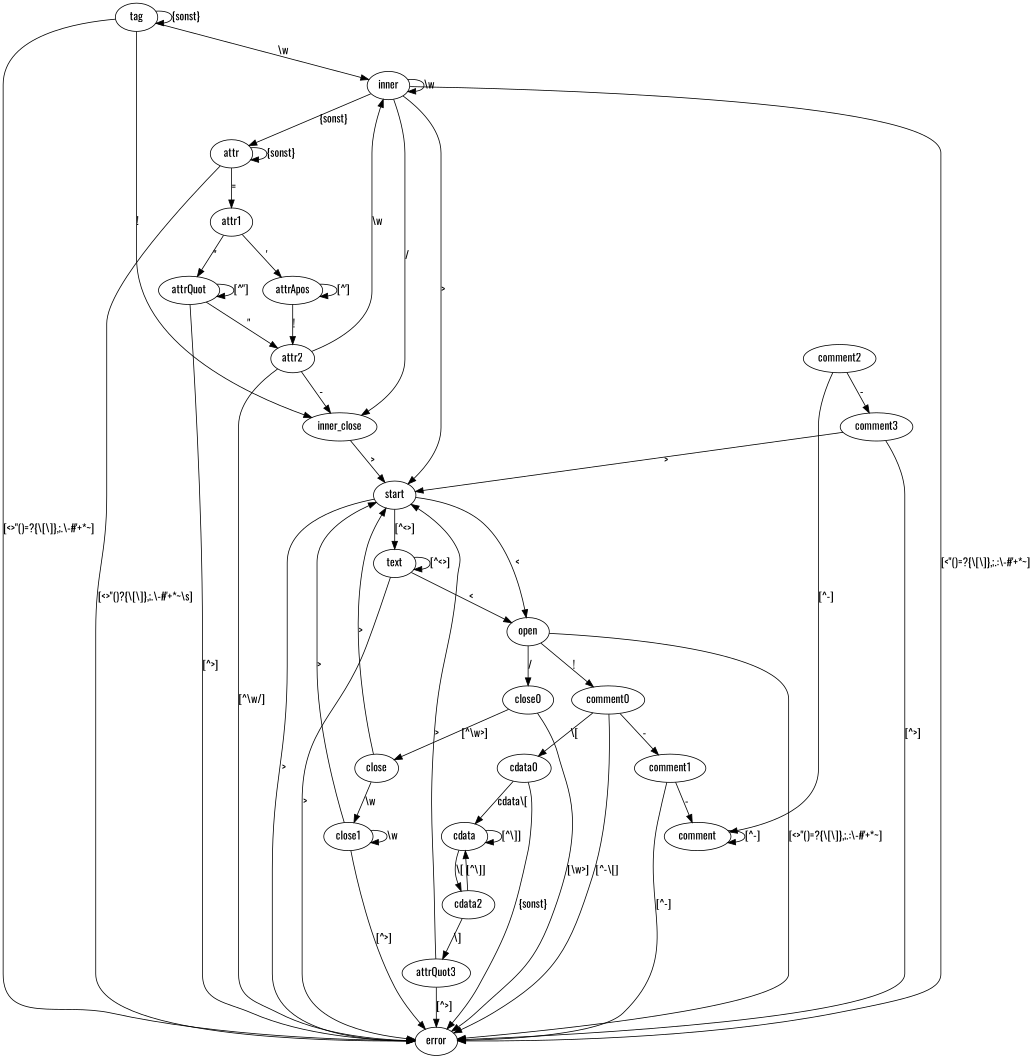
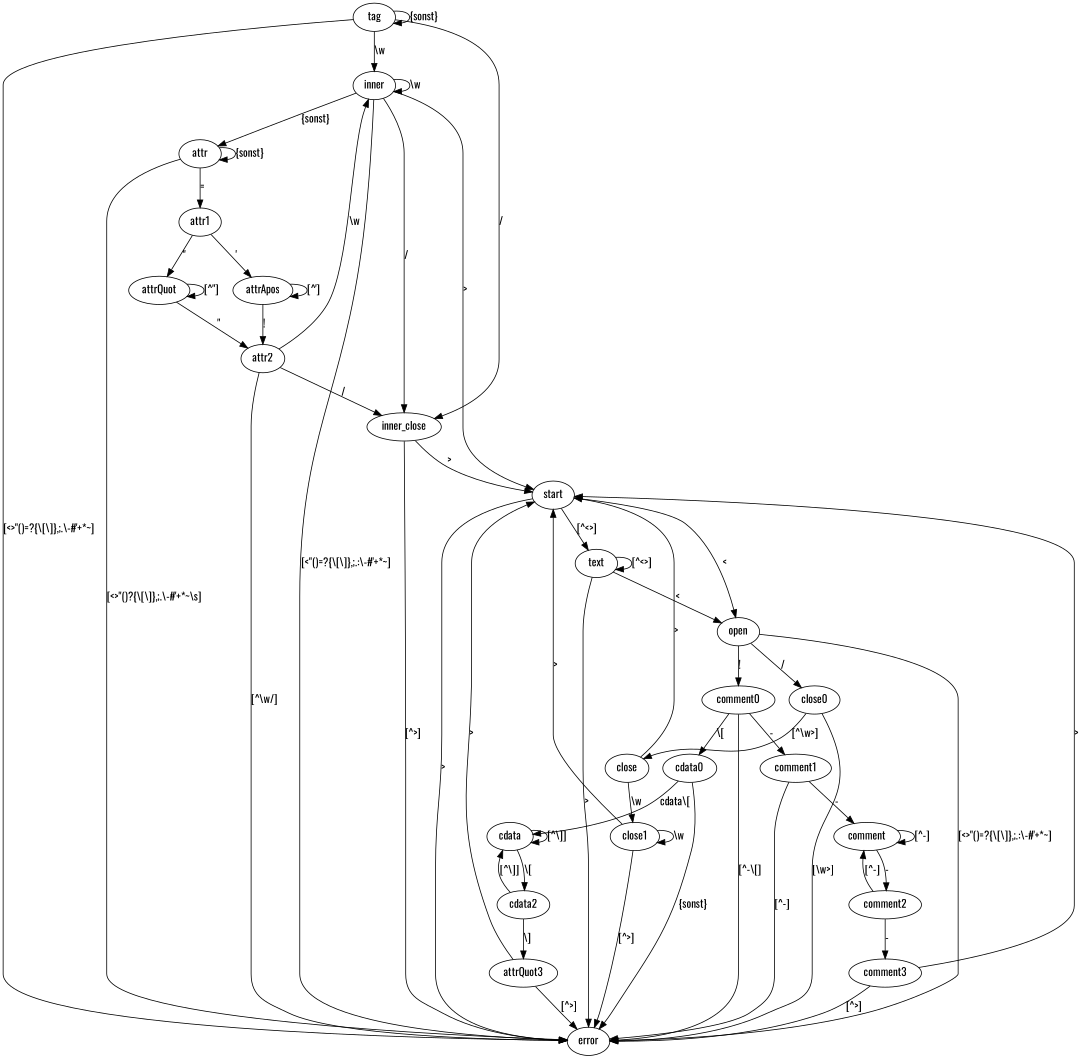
(138, 222) -> (501, 222)
(321, 393) -> (344, 393)
(202, 753) -> (406, 797)
none -> (884, 866)
